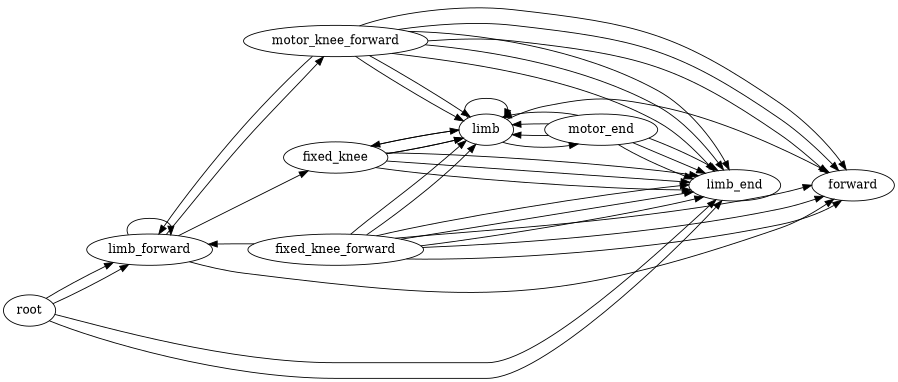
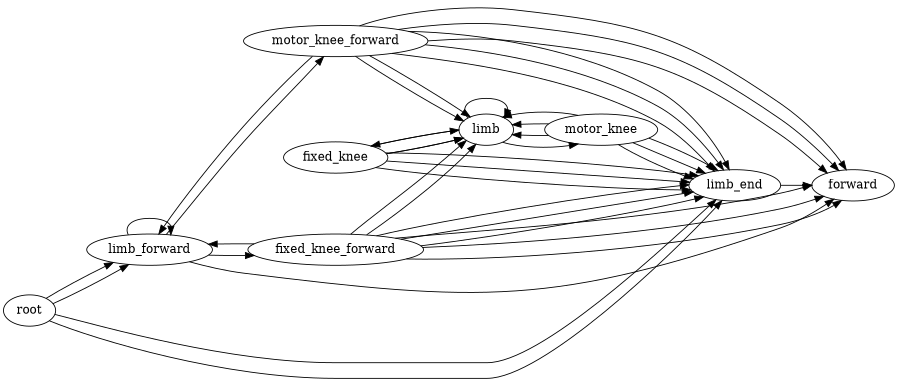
(676, 110) -> (791, 185)
(601, 130) -> (601, 130)
(239, 205) -> (227, 255)
